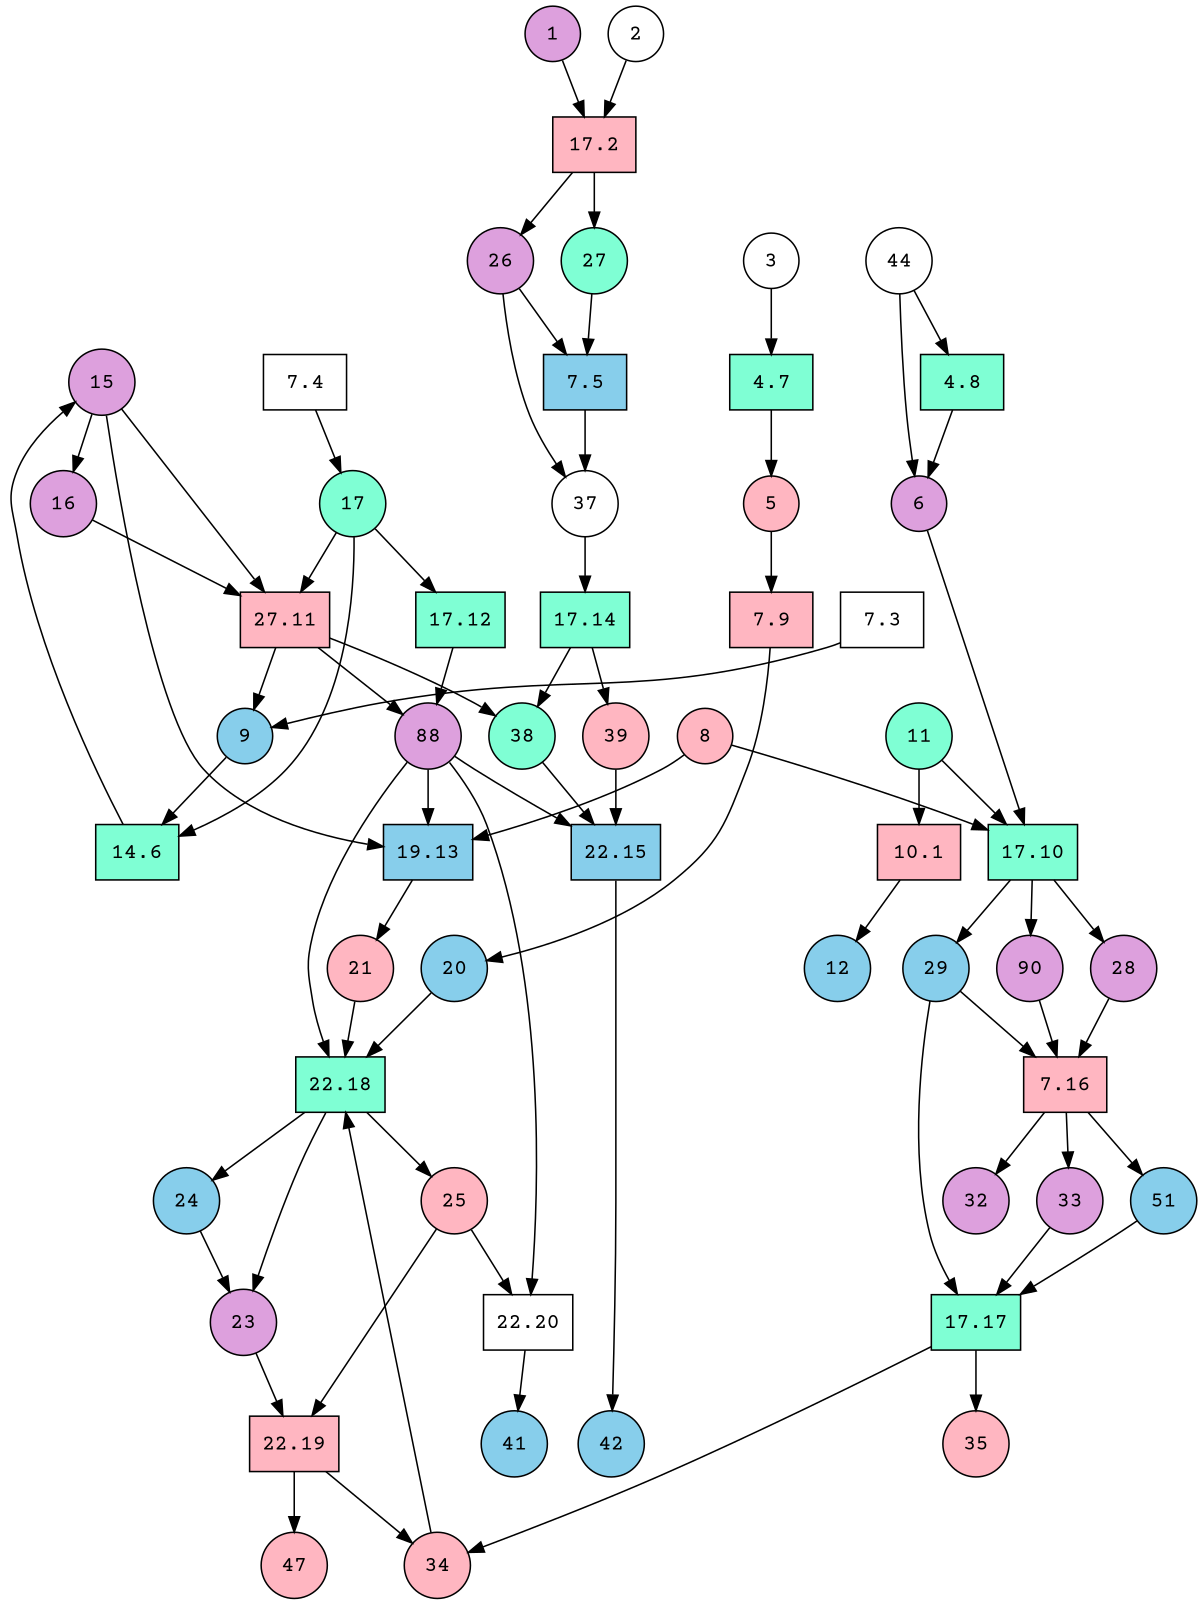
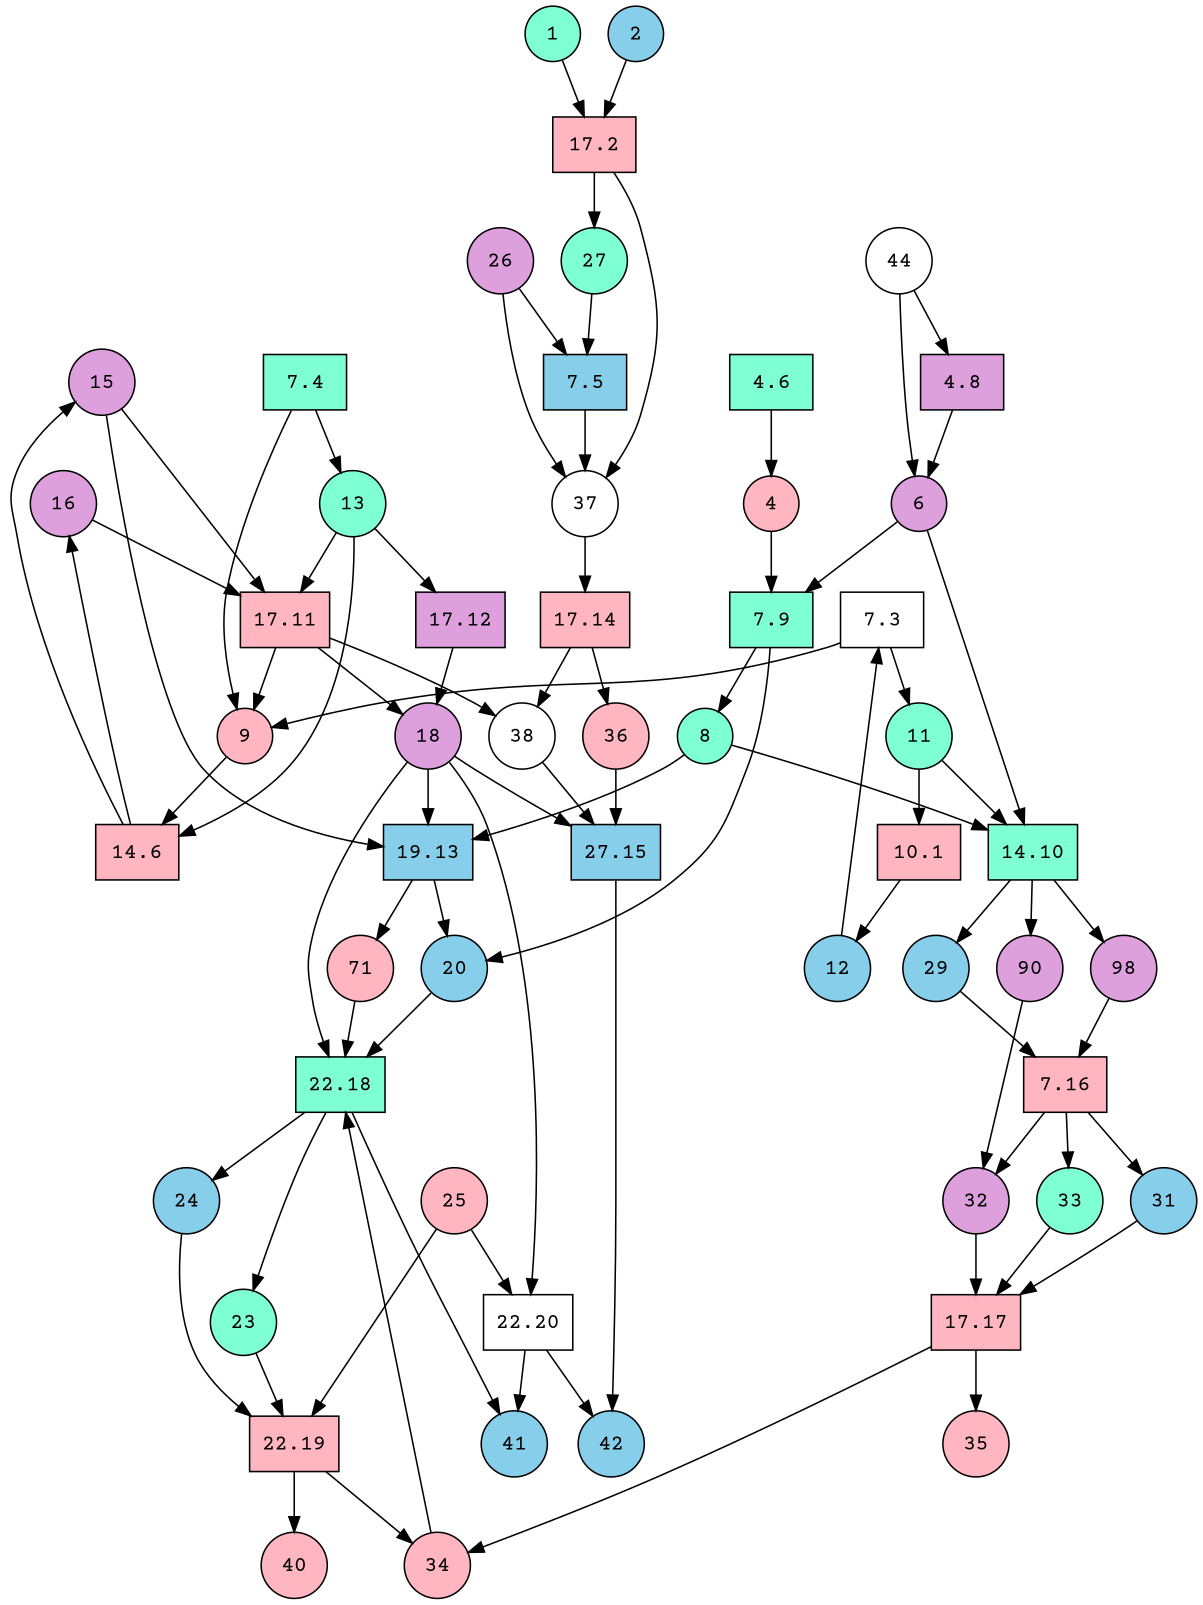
(553, 34) -> (553, 34)
(636, 34) -> (636, 34)
(552, 198) -> (657, 319)
(771, 261) -> none
(305, 382) -> (305, 382)
(771, 382) -> (771, 382)
(962, 382) -> (962, 382)
(85, 436) -> (100, 688)
(353, 504) -> (353, 504)
(771, 504) -> (771, 504)
none -> (239, 541)
none -> (858, 552)
(285, 620) -> (285, 620)
(460, 620) -> (460, 620)
(585, 620) -> (585, 620)
(771, 620) -> (771, 620)
none -> (898, 669)
none -> (738, 679)
(245, 736) -> (245, 736)
(428, 736) -> (428, 736)
(522, 736) -> (522, 736)
(616, 736) -> (616, 736)
(705, 736) -> (705, 736)
none -> (859, 799)
(137, 852) -> (137, 852)
(616, 852) -> (616, 852)
(1033, 852) -> (1033, 852)
none -> (439, 900)
(360, 968) -> (360, 968)
(1124, 968) -> (1124, 968)
(1046, 1021) -> (1005, 1077)
(393, 1139) -> (413, 1243)
(919, 1143) -> (976, 1256)
(1070, 1201) -> (1070, 1201)
(1164, 1201) -> (1164, 1201)
(212, 1254) -> (186, 1329)
(243, 1322) -> (243, 1322)
(976, 1322) -> (976, 1322)
none -> (565, 1377)
(294, 1565) -> (294, 1565)
